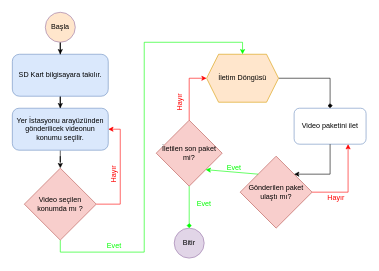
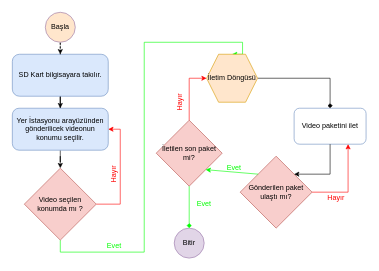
(60, 50) -> (60, 50)
(243, 78) -> (232, 78)
